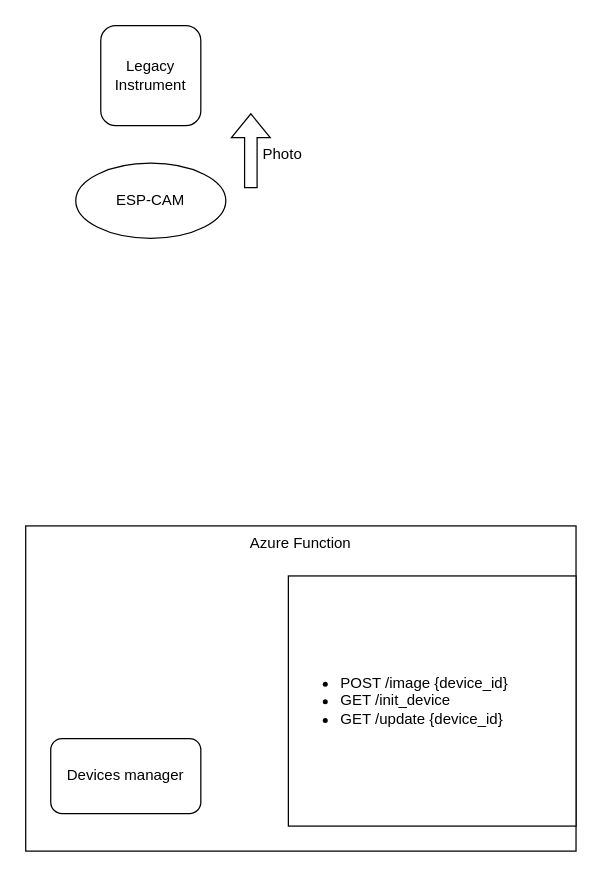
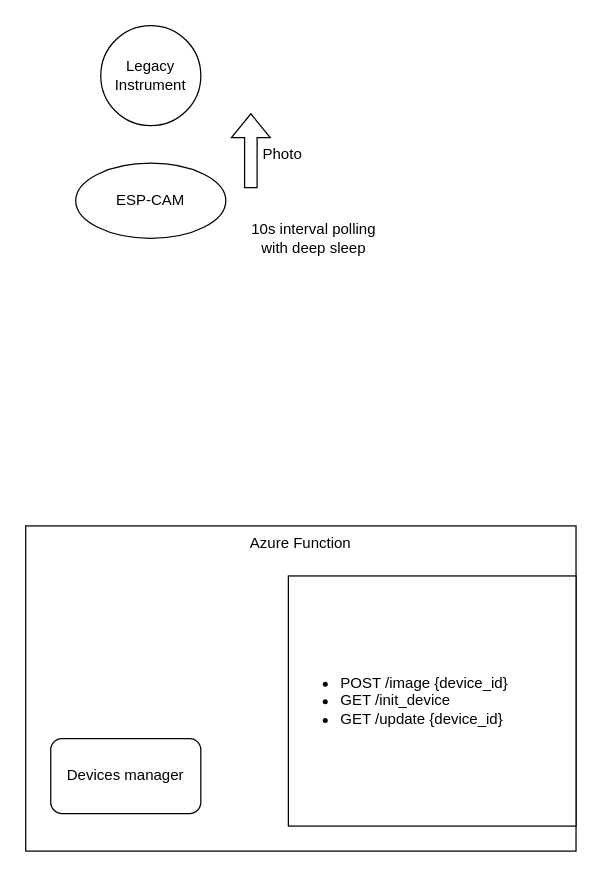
(151, 76) -> (151, 76)
none -> (313, 238)
